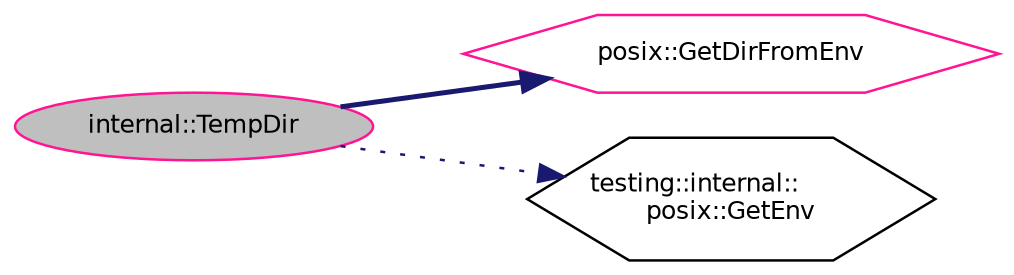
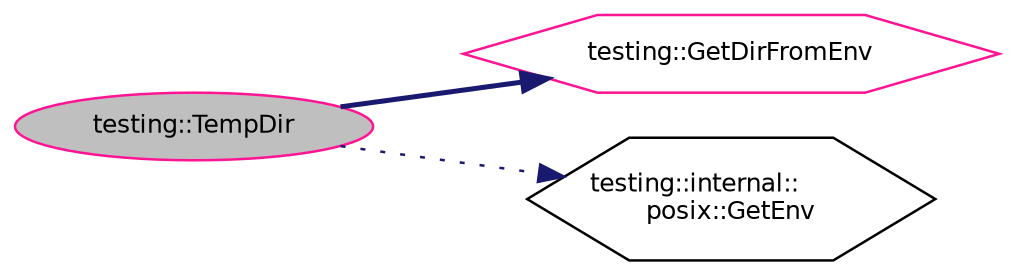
(731, 54) -> (731, 54)
(194, 126) -> (194, 126)
